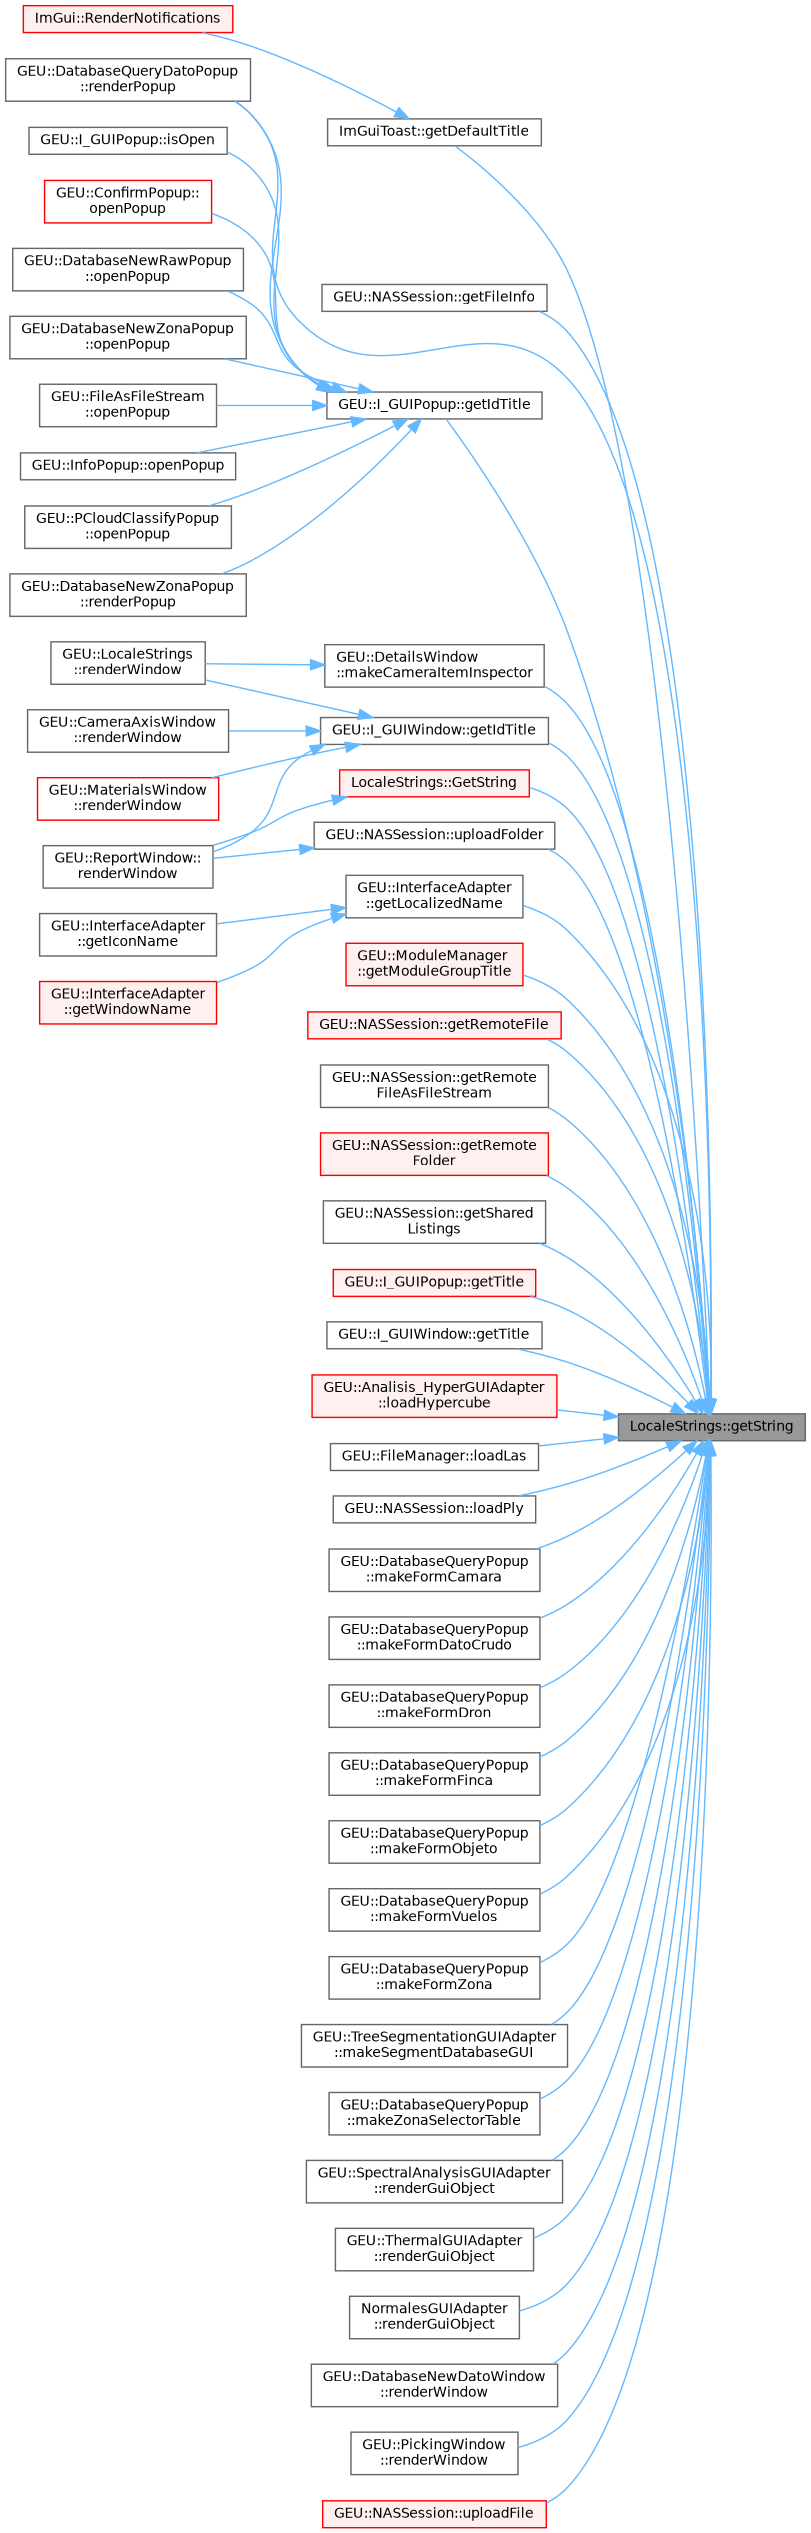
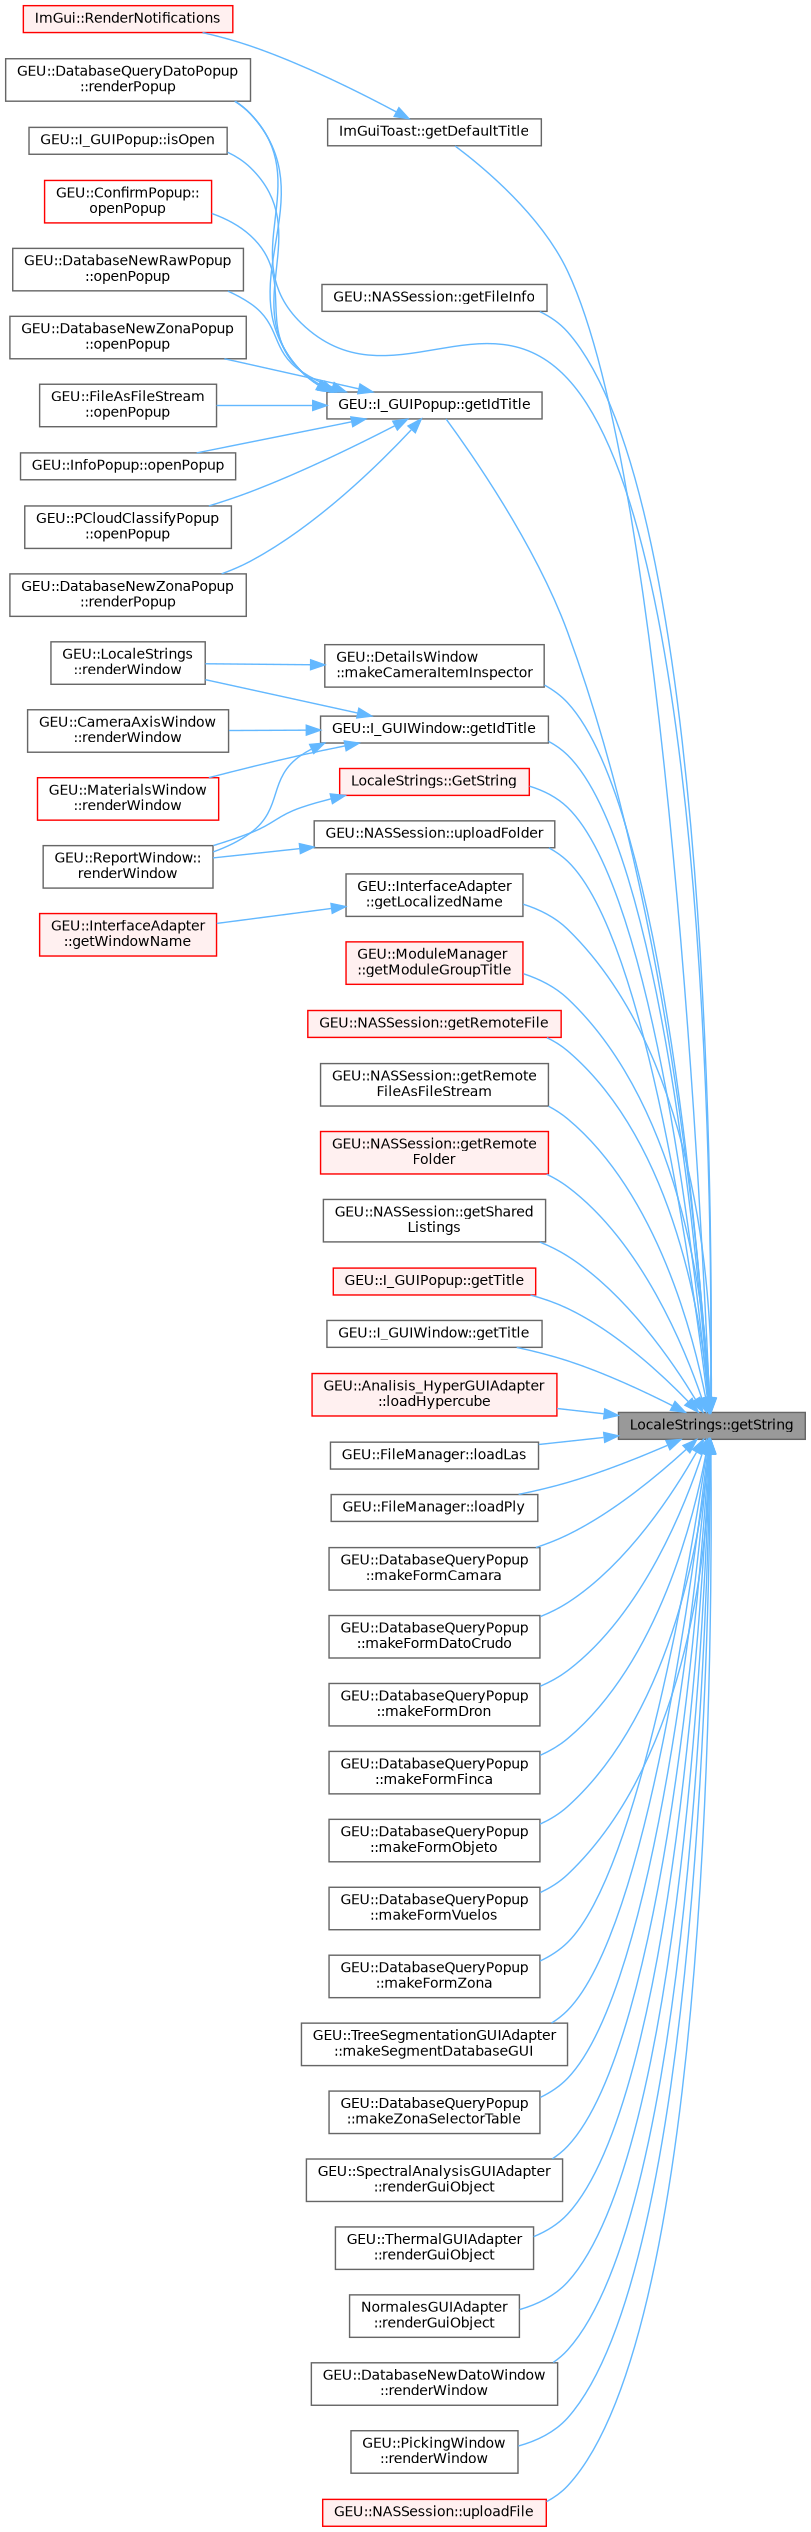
(128, 935) -> none
(434, 1509) -> (434, 1508)
